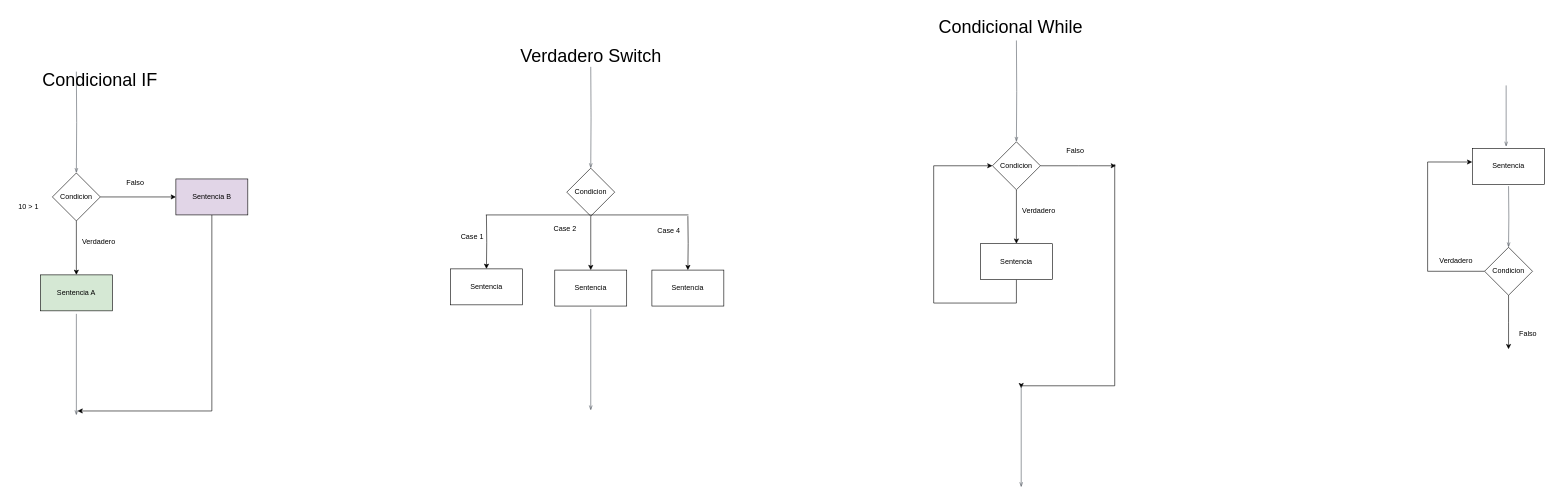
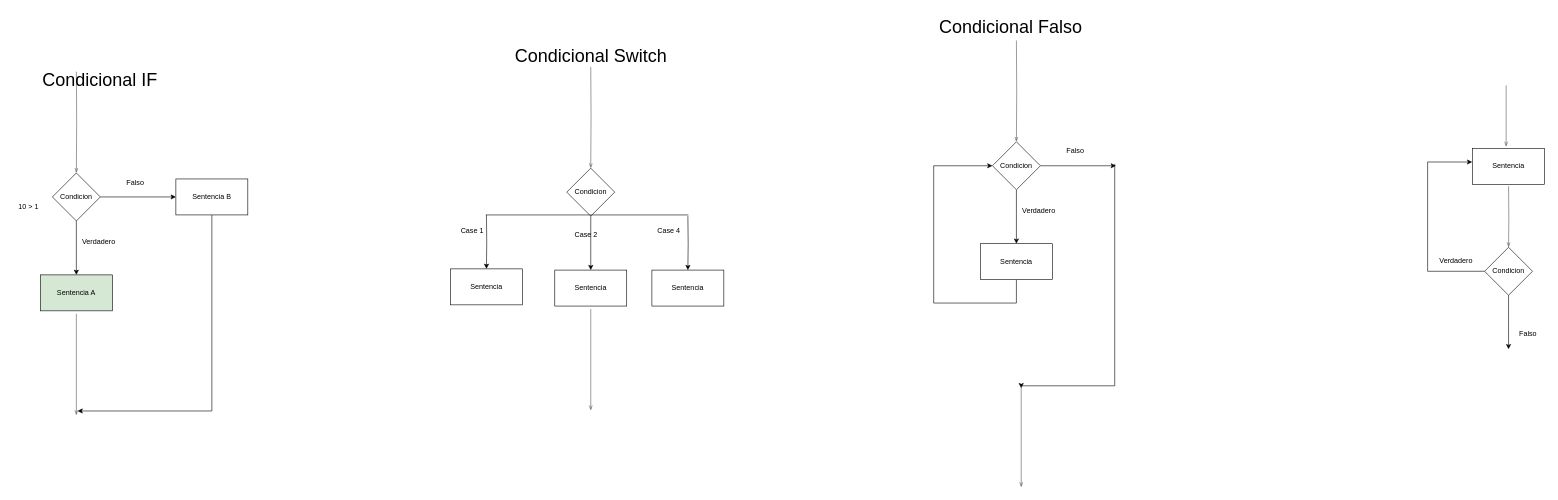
(1011, 27) -> (1011, 27)
(591, 56) -> (591, 56)
(212, 197) -> (212, 197)
(565, 230) -> (586, 236)
(472, 237) -> (472, 231)
